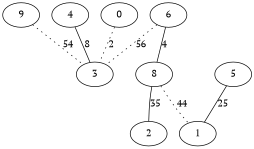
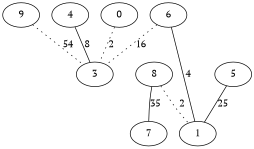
(141, 45) -> (141, 45)
(161, 45) -> (183, 74)
(182, 104) -> (182, 104)
(149, 134) -> (149, 134)
